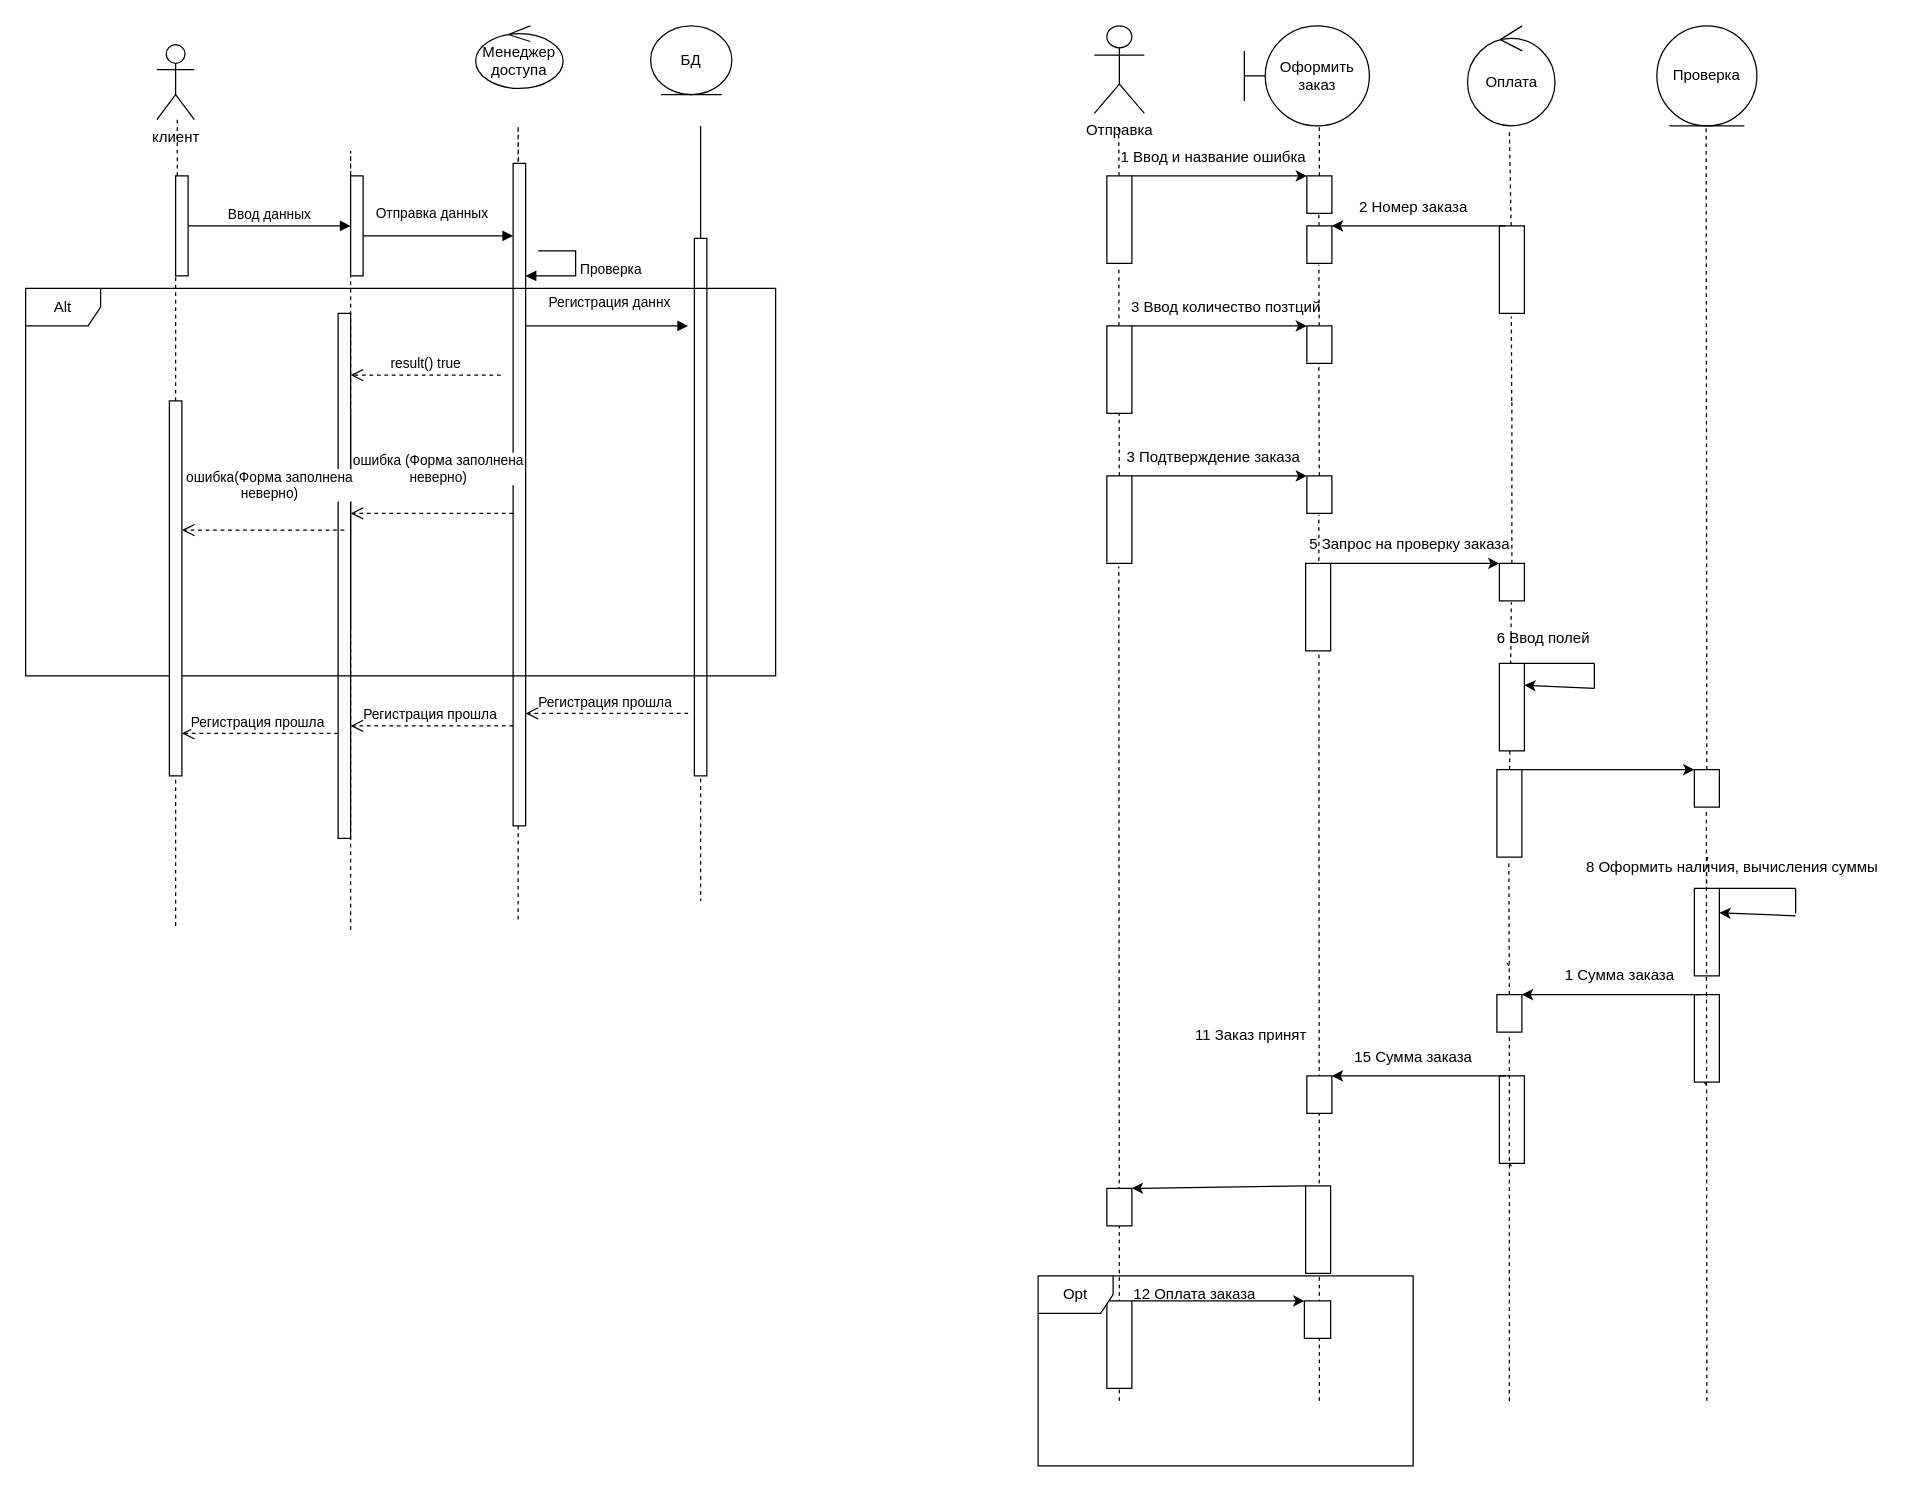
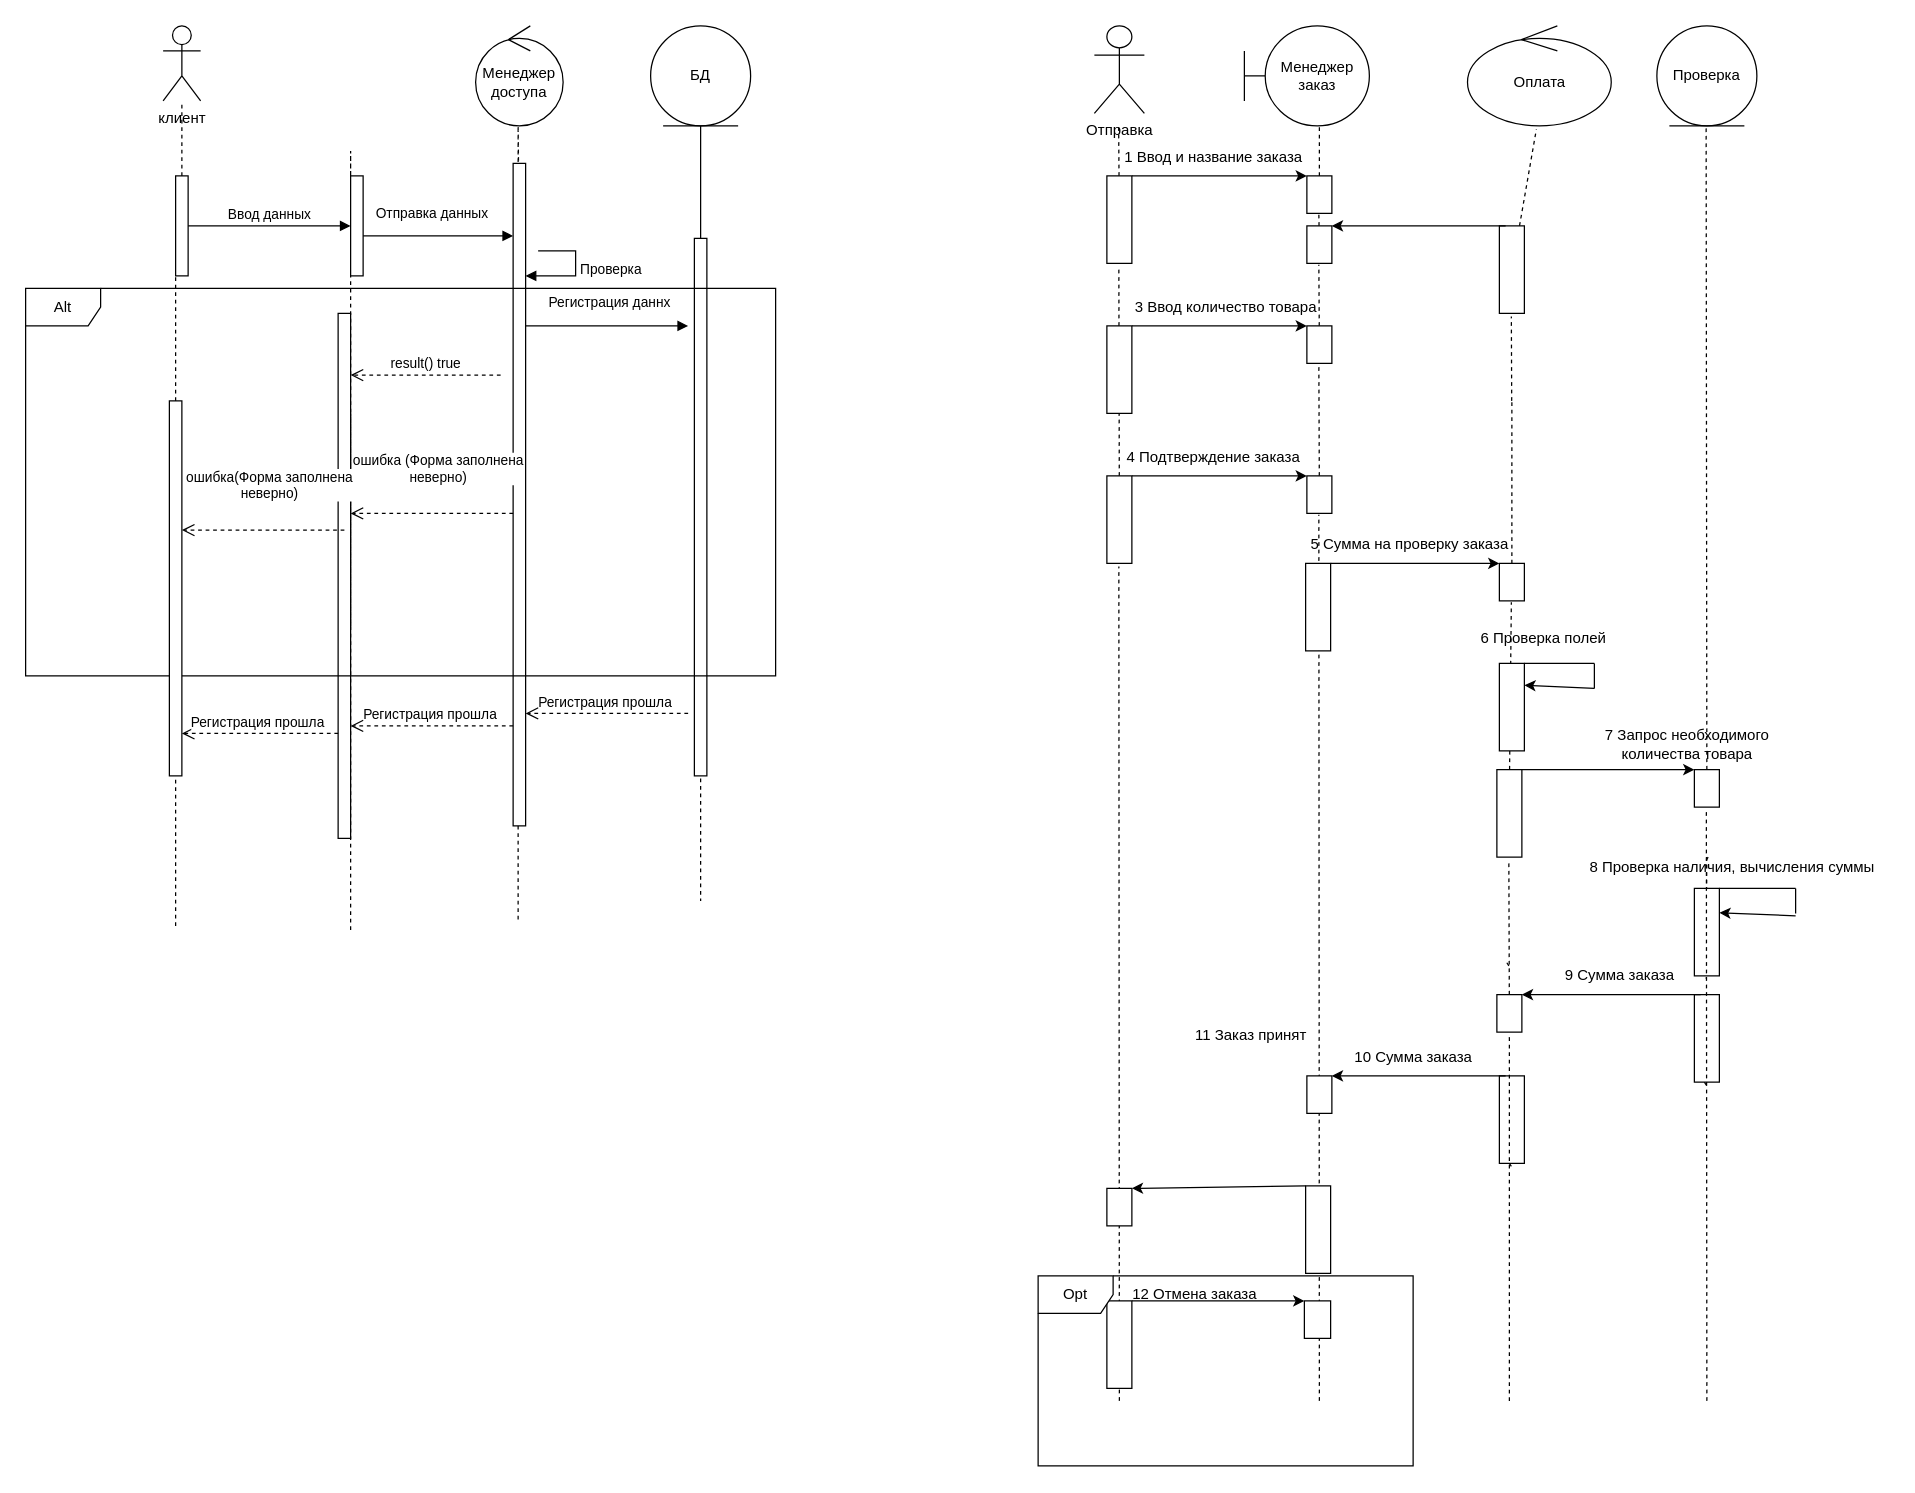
(519, 57) -> (519, 76)
(691, 60) -> (701, 76)
(1318, 76) -> (1318, 76)
(1511, 76) -> (1539, 76)
(176, 82) -> (182, 63)
(1214, 157) -> (1214, 157)
(1413, 207) -> none
(1226, 307) -> (1226, 307)
(1214, 457) -> (1214, 457)
(1410, 544) -> (1410, 544)
(1544, 638) -> (1544, 638)
none -> (1687, 744)
(1733, 867) -> (1733, 867)
(1620, 976) -> (1620, 976)
(1414, 1057) -> (1414, 1057)
(1195, 1294) -> (1195, 1294)
